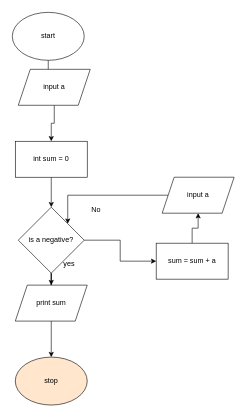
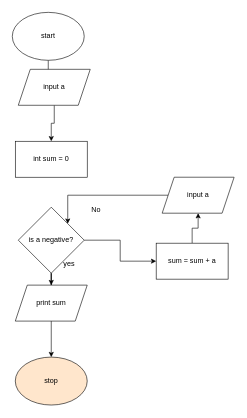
(51, 201) -> none
